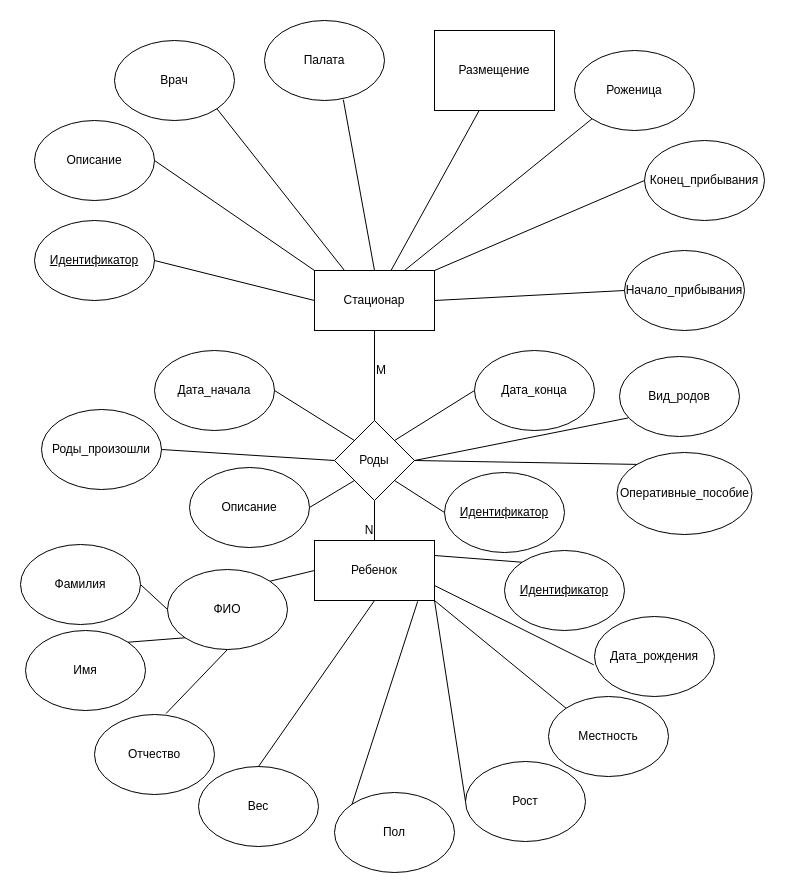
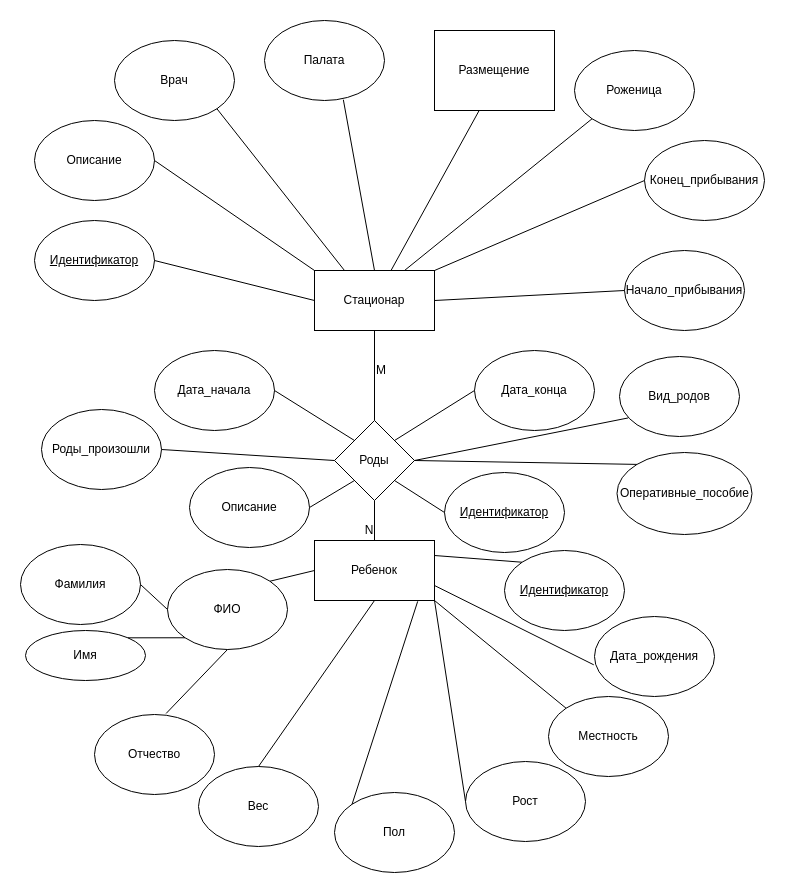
(86, 671) -> (86, 656)
